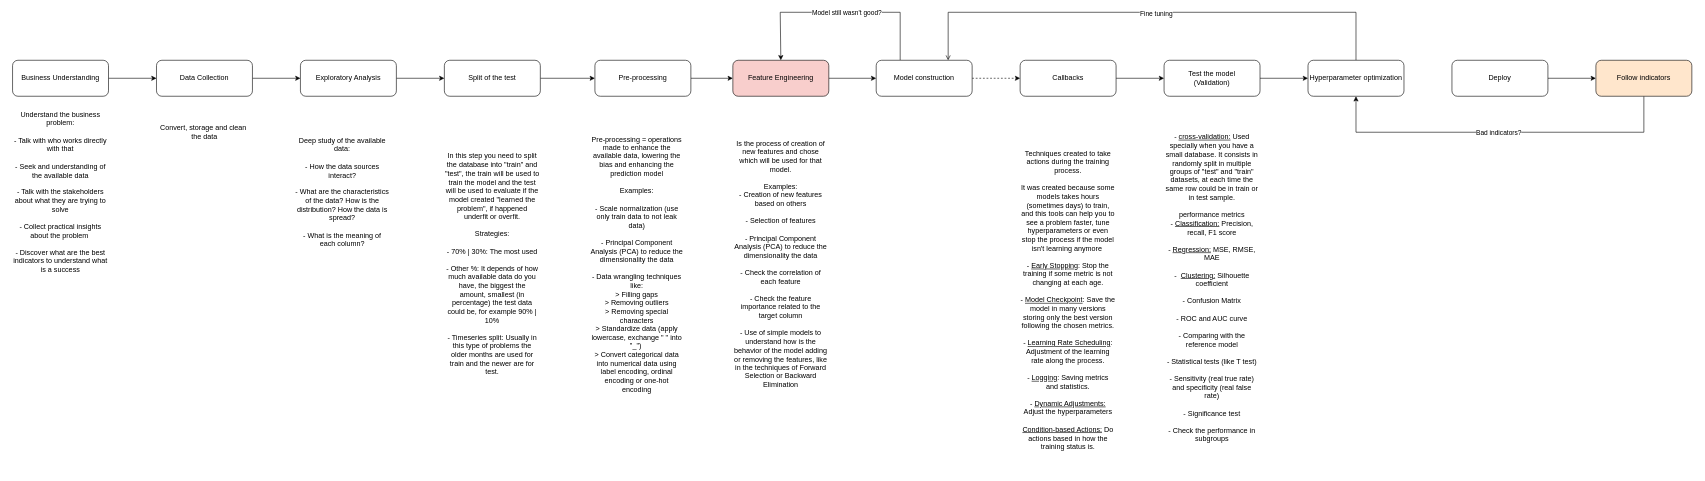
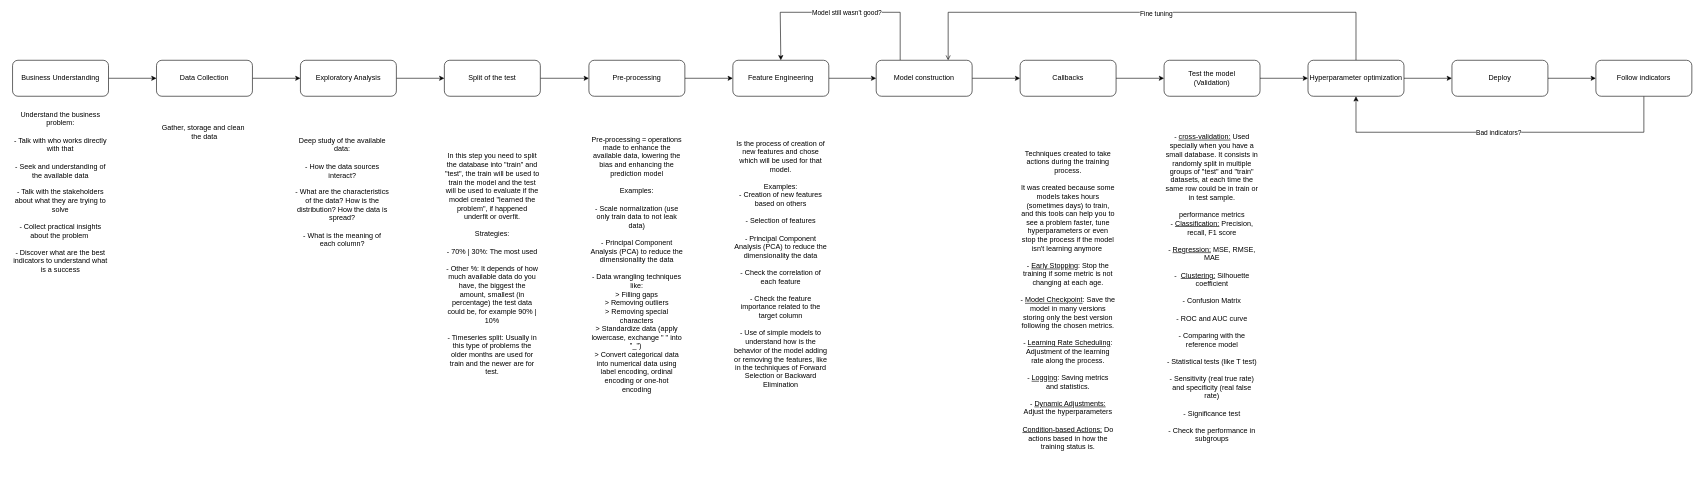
(643, 78) -> (637, 78)
(781, 78) -> (781, 78)
(994, 78) -> (994, 78)
none -> (1446, 78)
(1644, 78) -> (1644, 78)
(204, 132) -> (204, 132)
